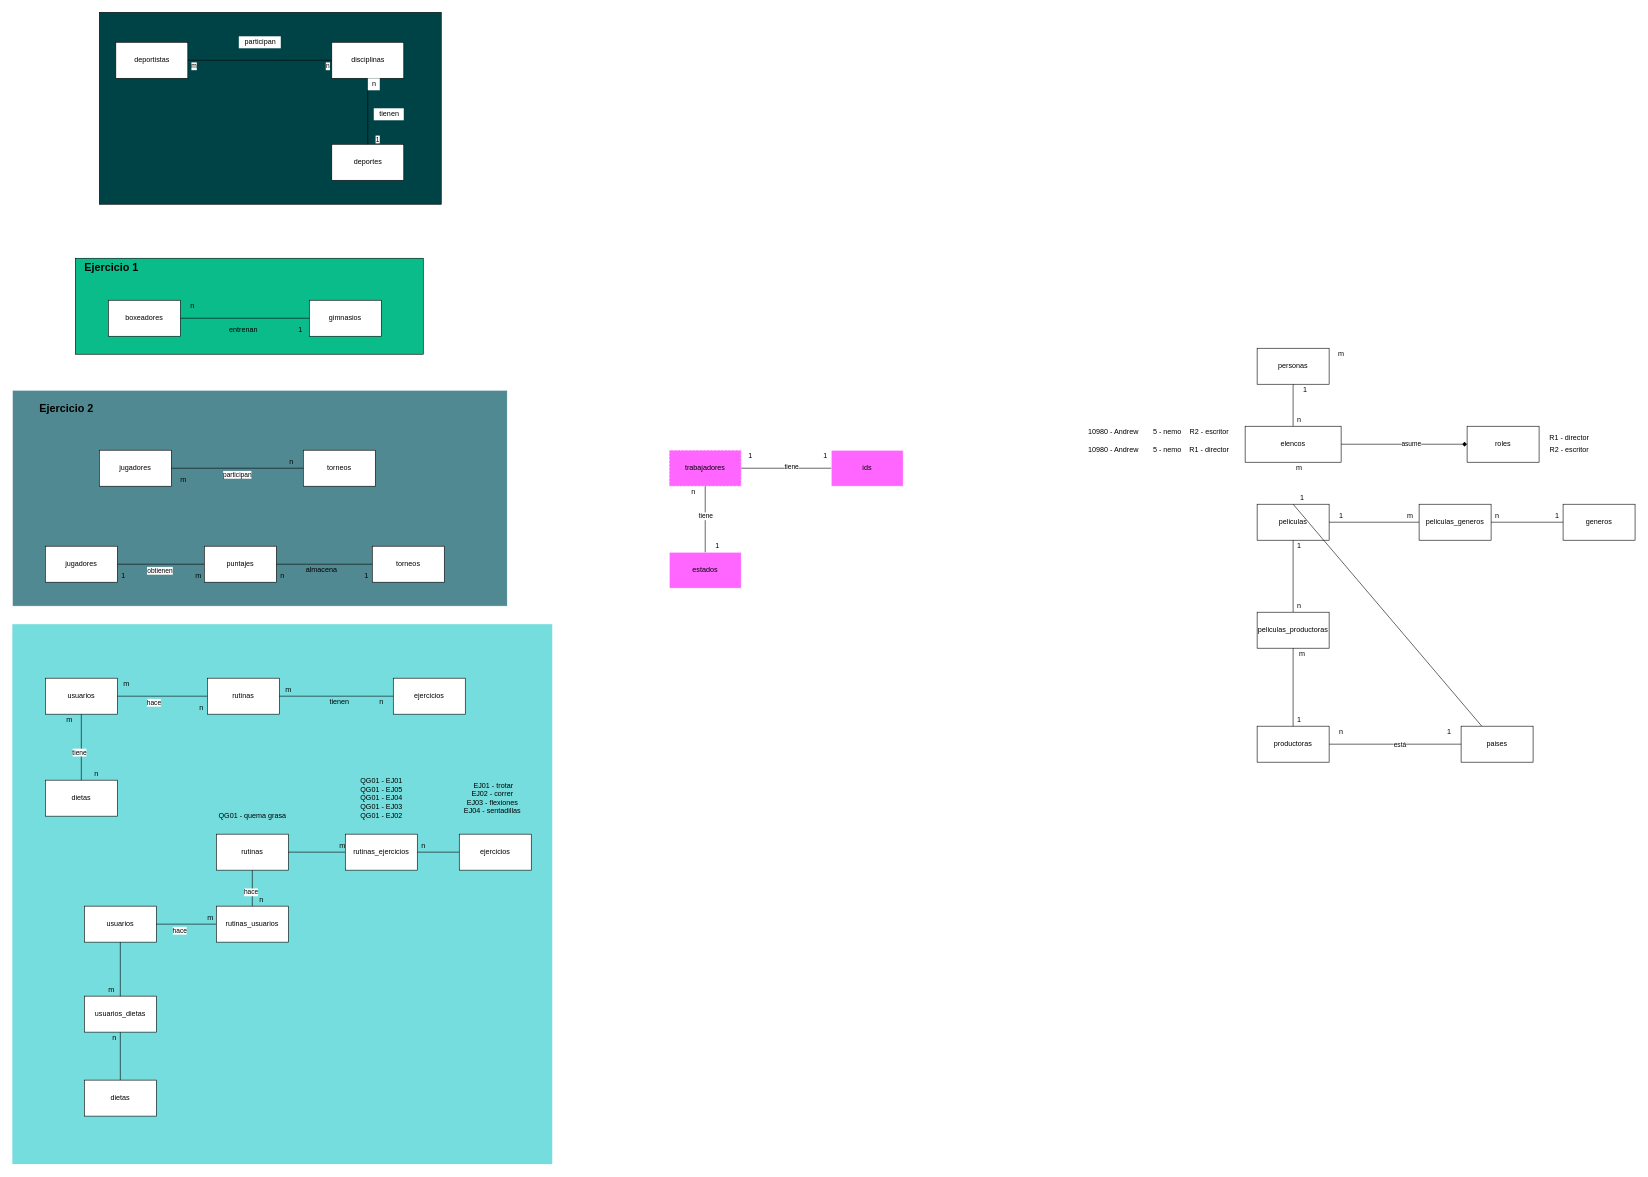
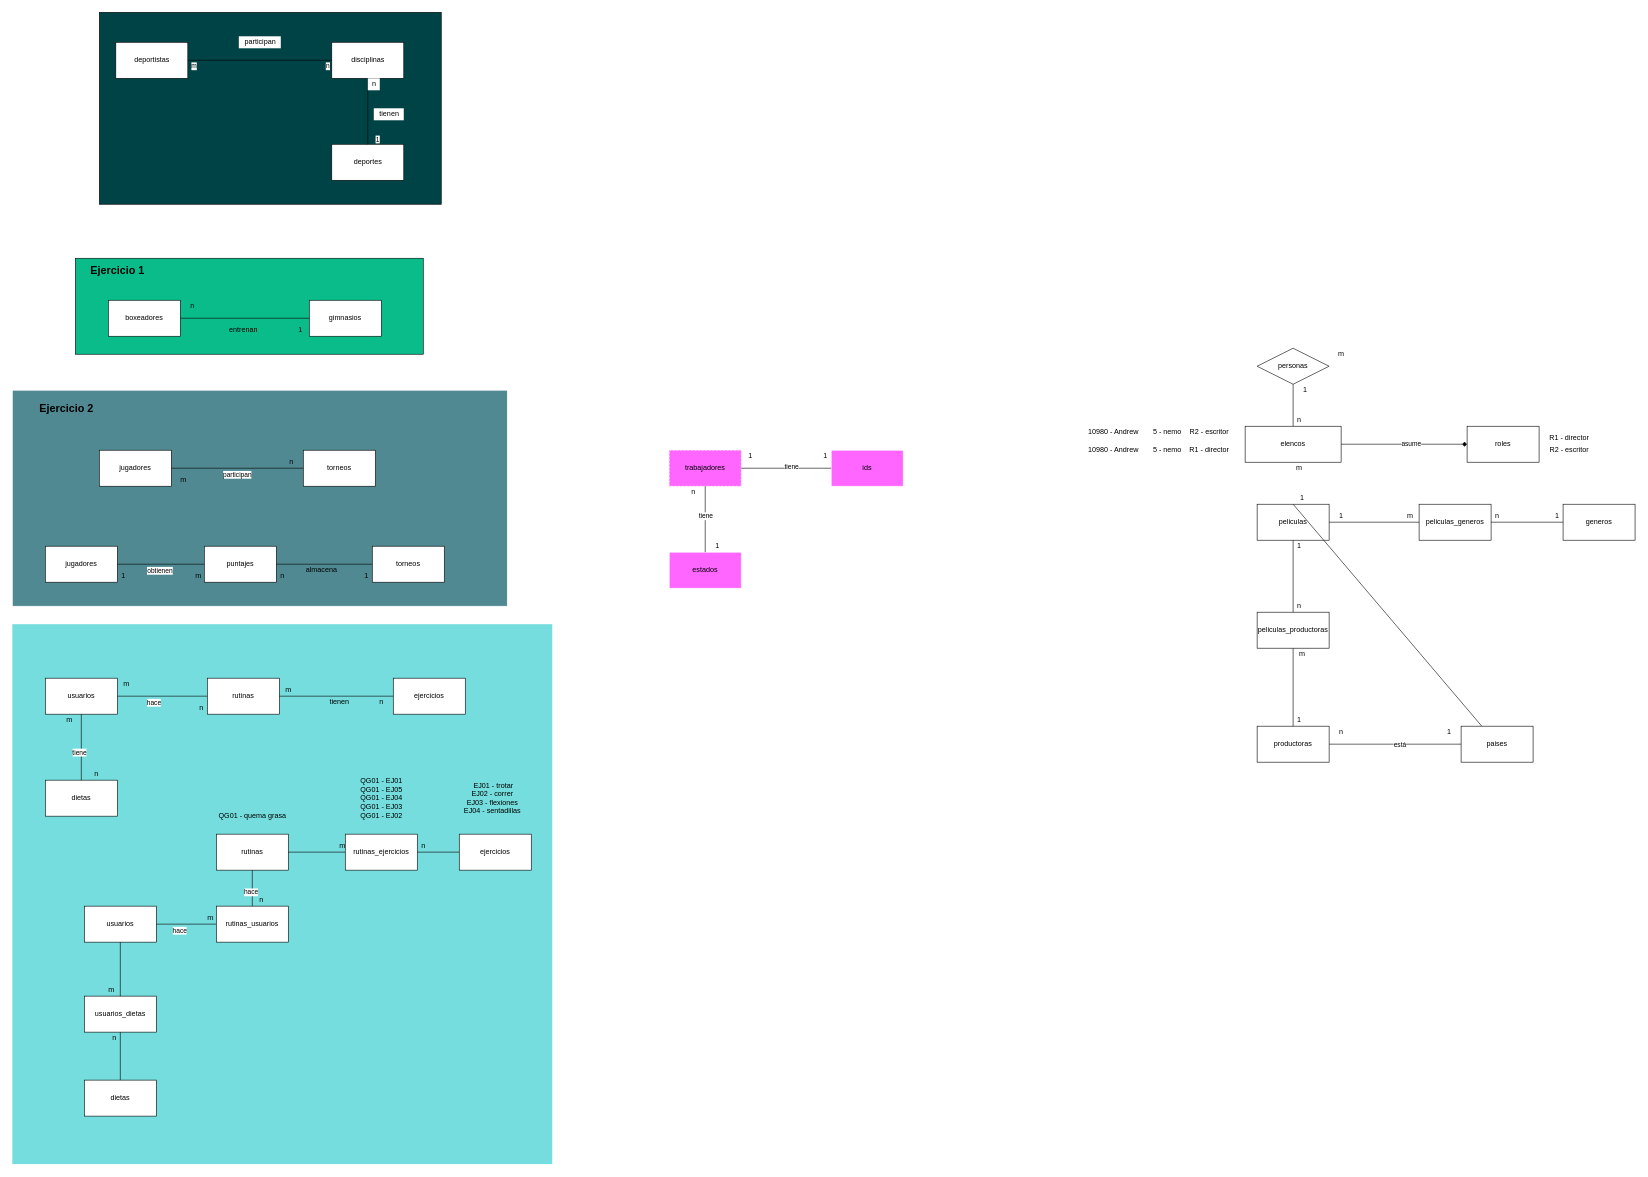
(111, 267) -> (117, 270)
(1293, 366) -> (1293, 366)
